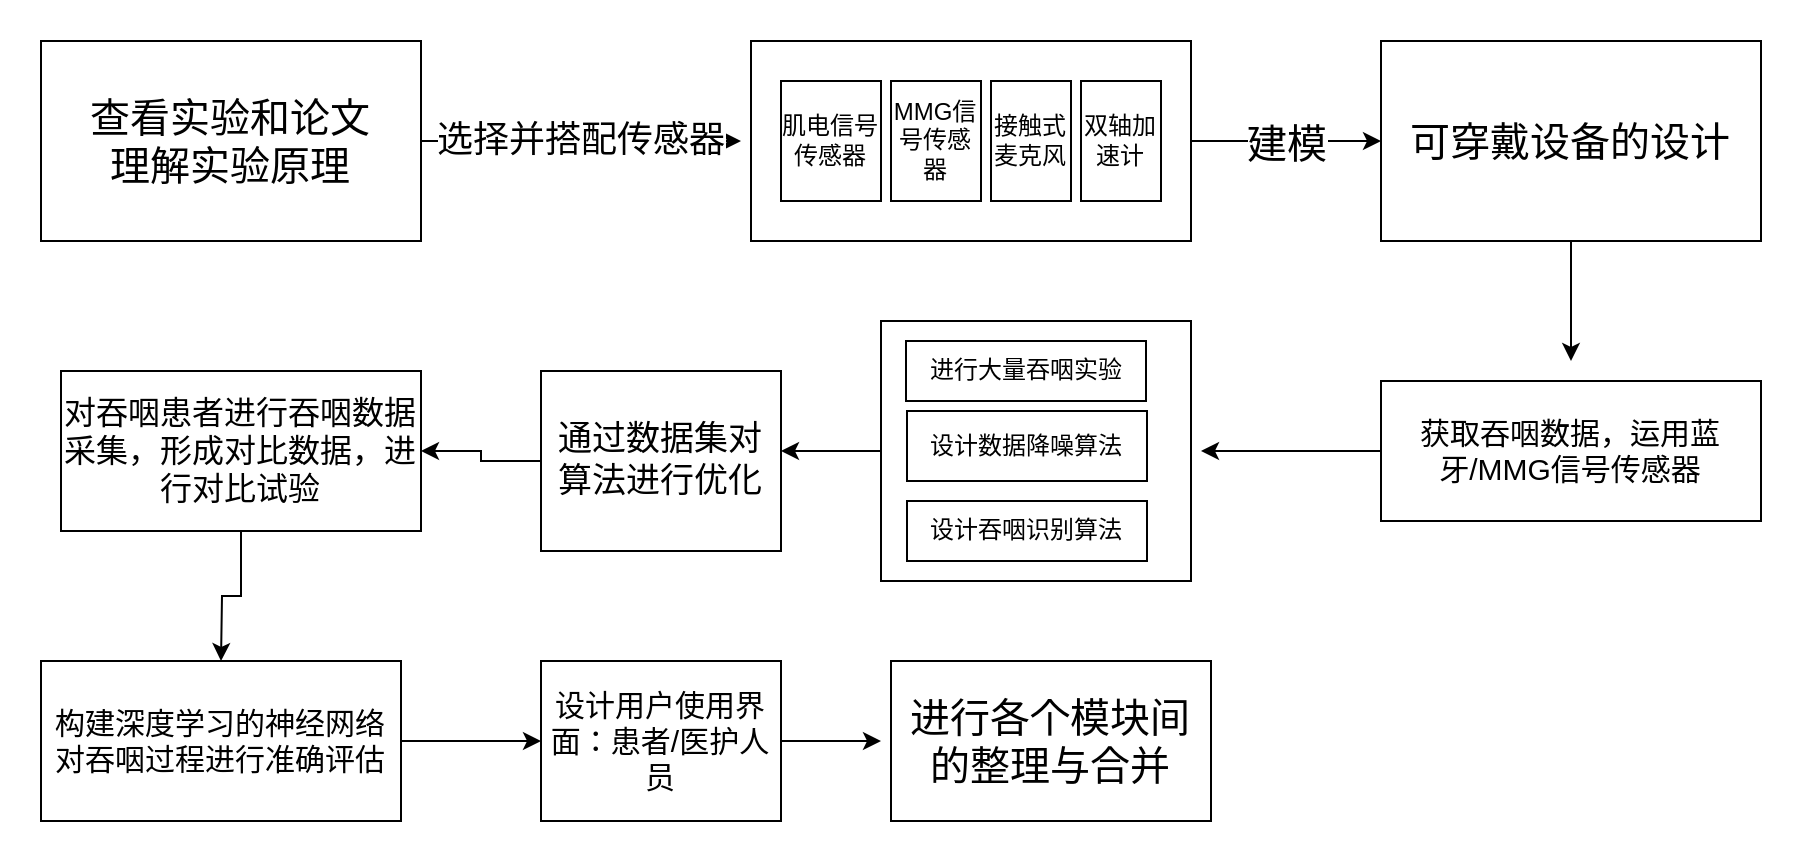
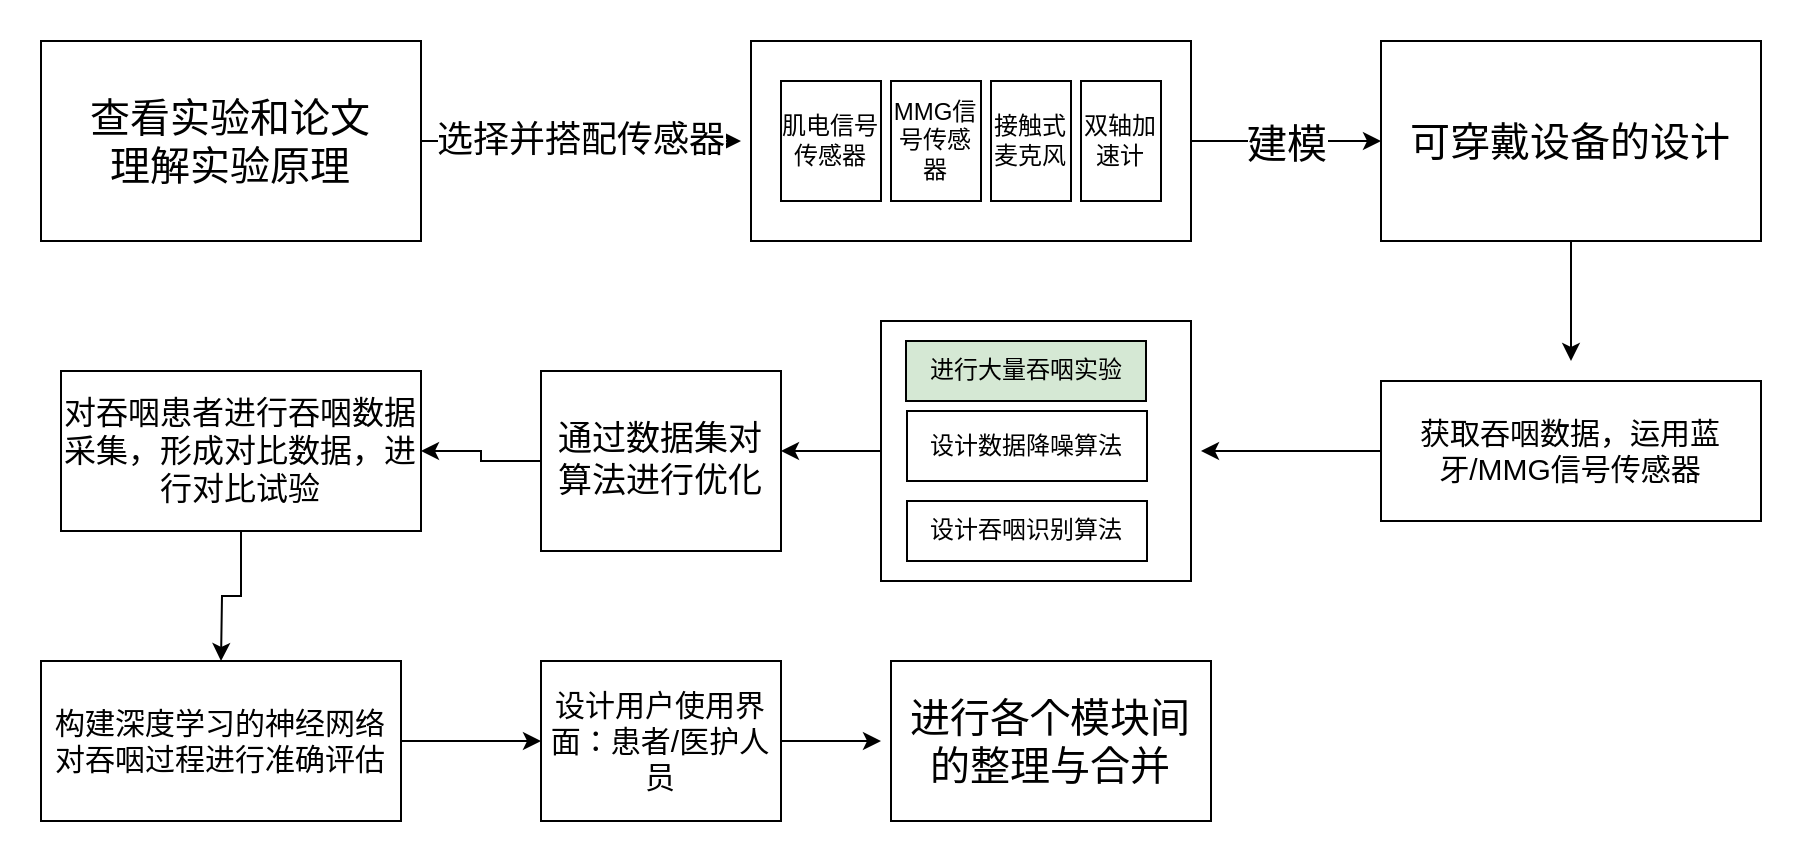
(1026, 371) -> (1026, 371)
